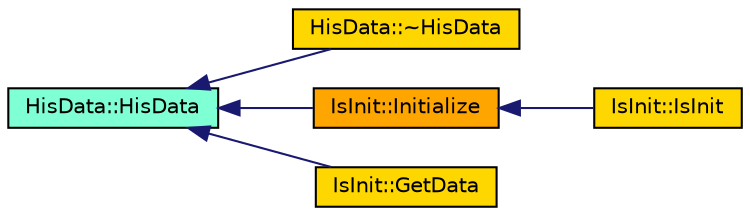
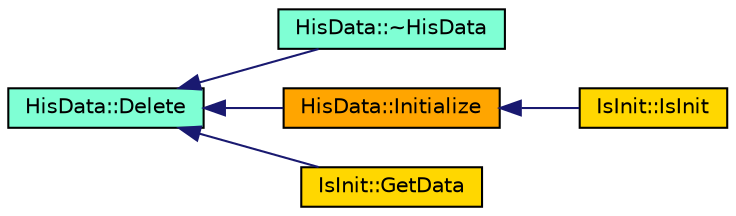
(406, 29) -> (392, 29)
(113, 108) -> (106, 108)
(406, 108) -> (392, 108)
